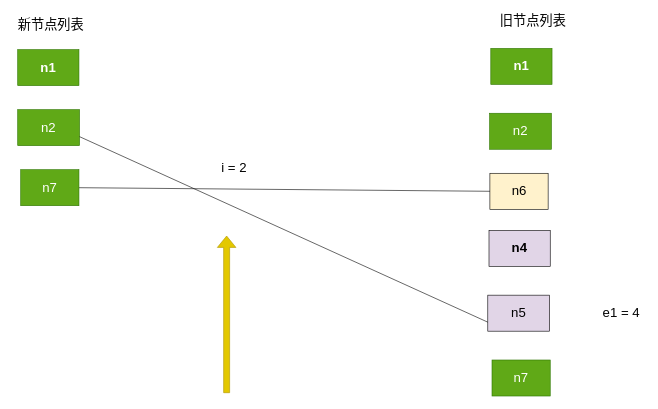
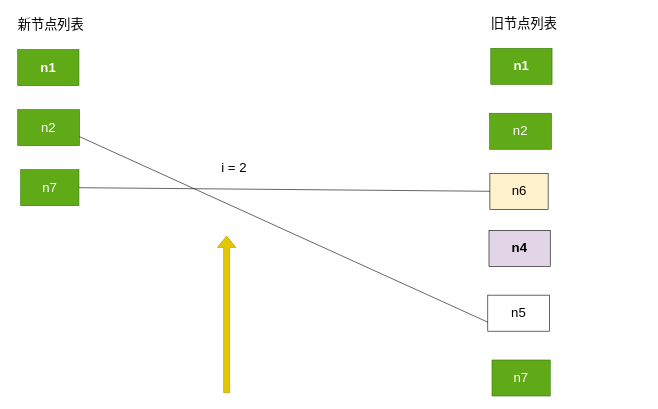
(533, 21) -> (524, 24)
(518, 313) -> (518, 313)
(621, 313) -> none
